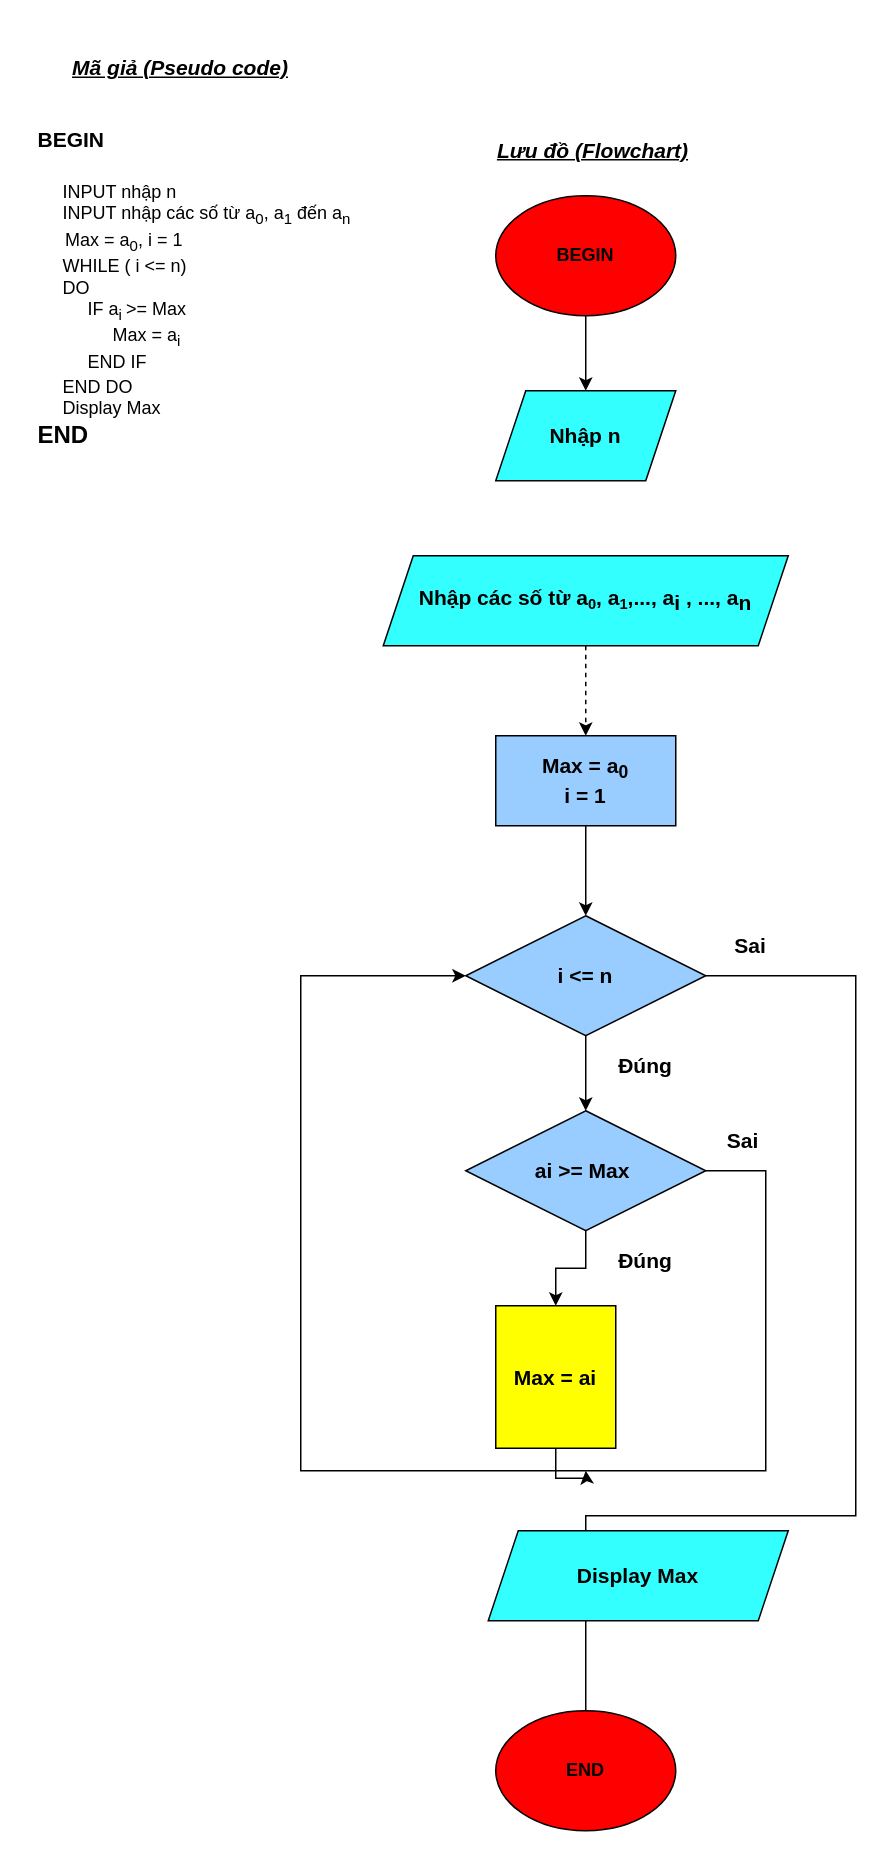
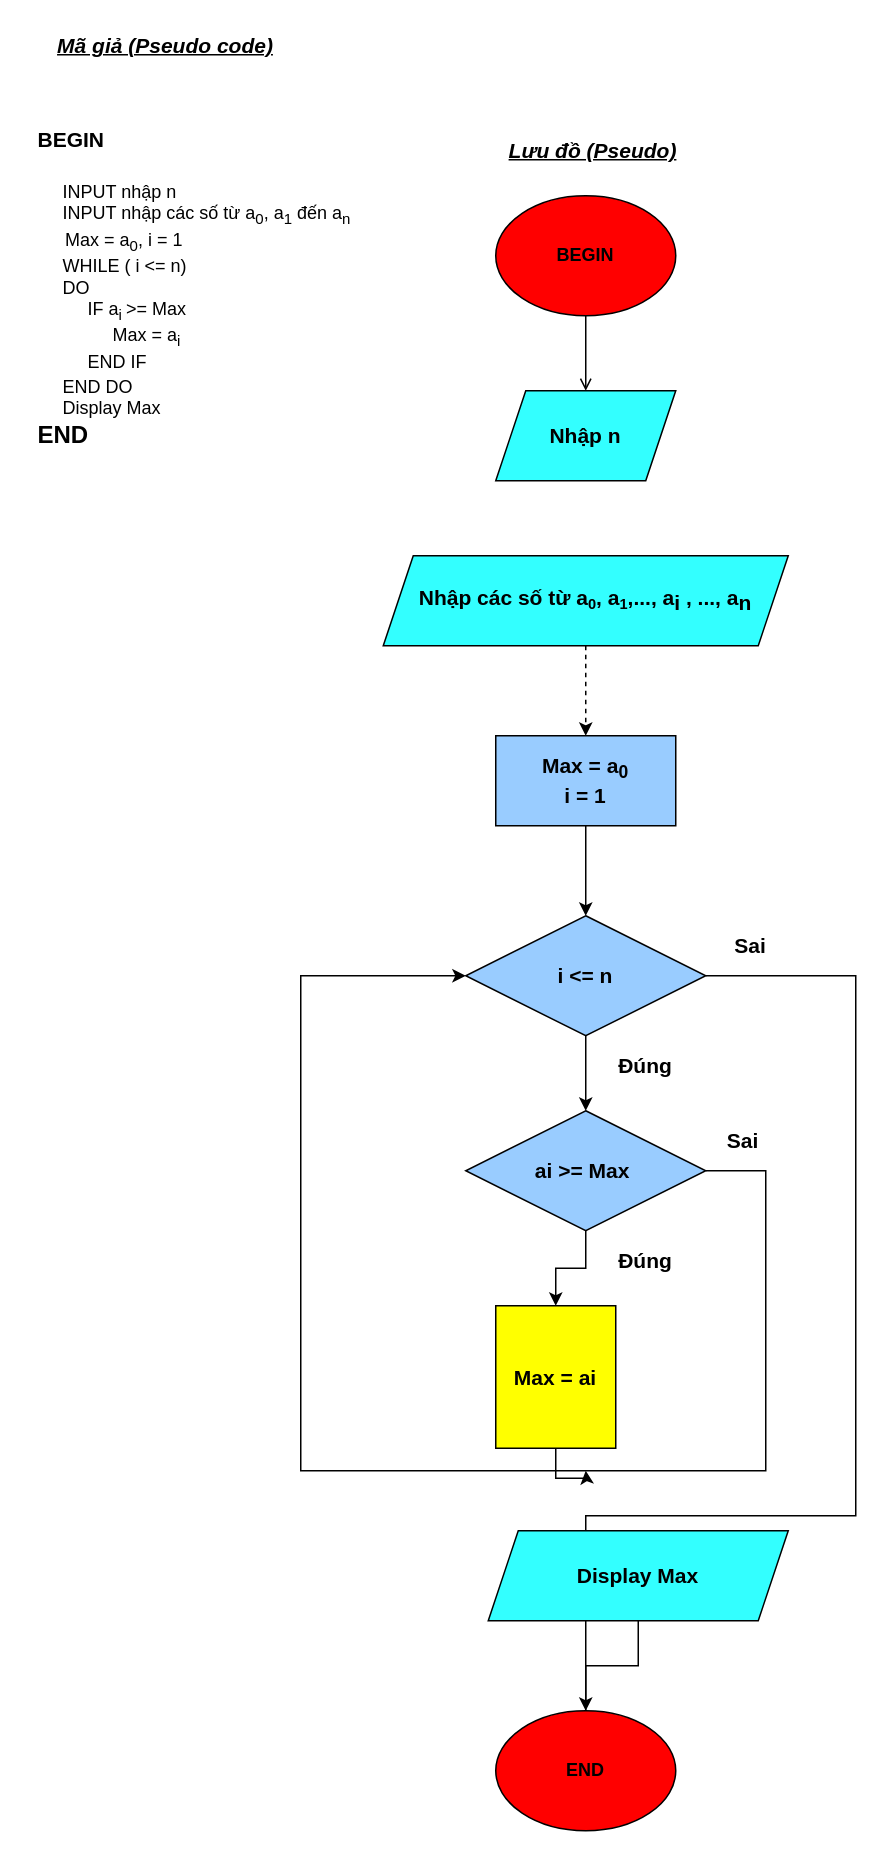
(181, 68) -> (166, 46)
(593, 151) -> (593, 151)
(586, 379) -> (586, 381)
none -> (636, 1666)
